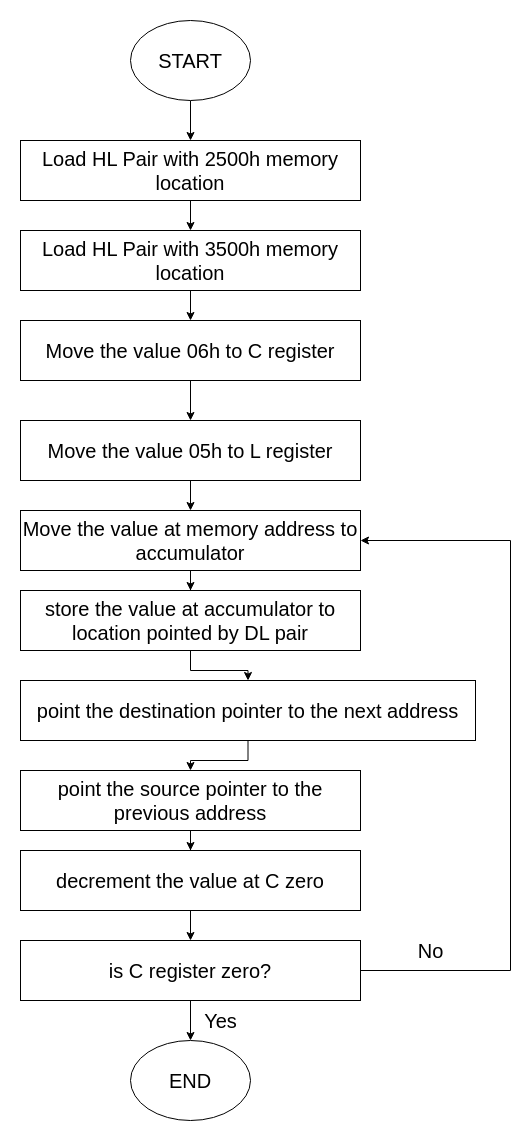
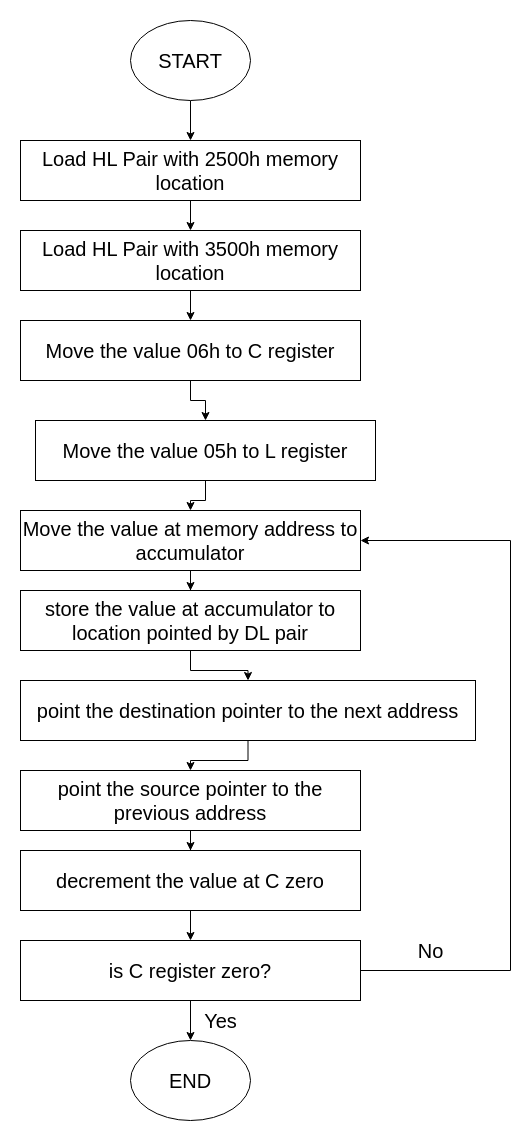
(191, 451) -> (206, 451)
